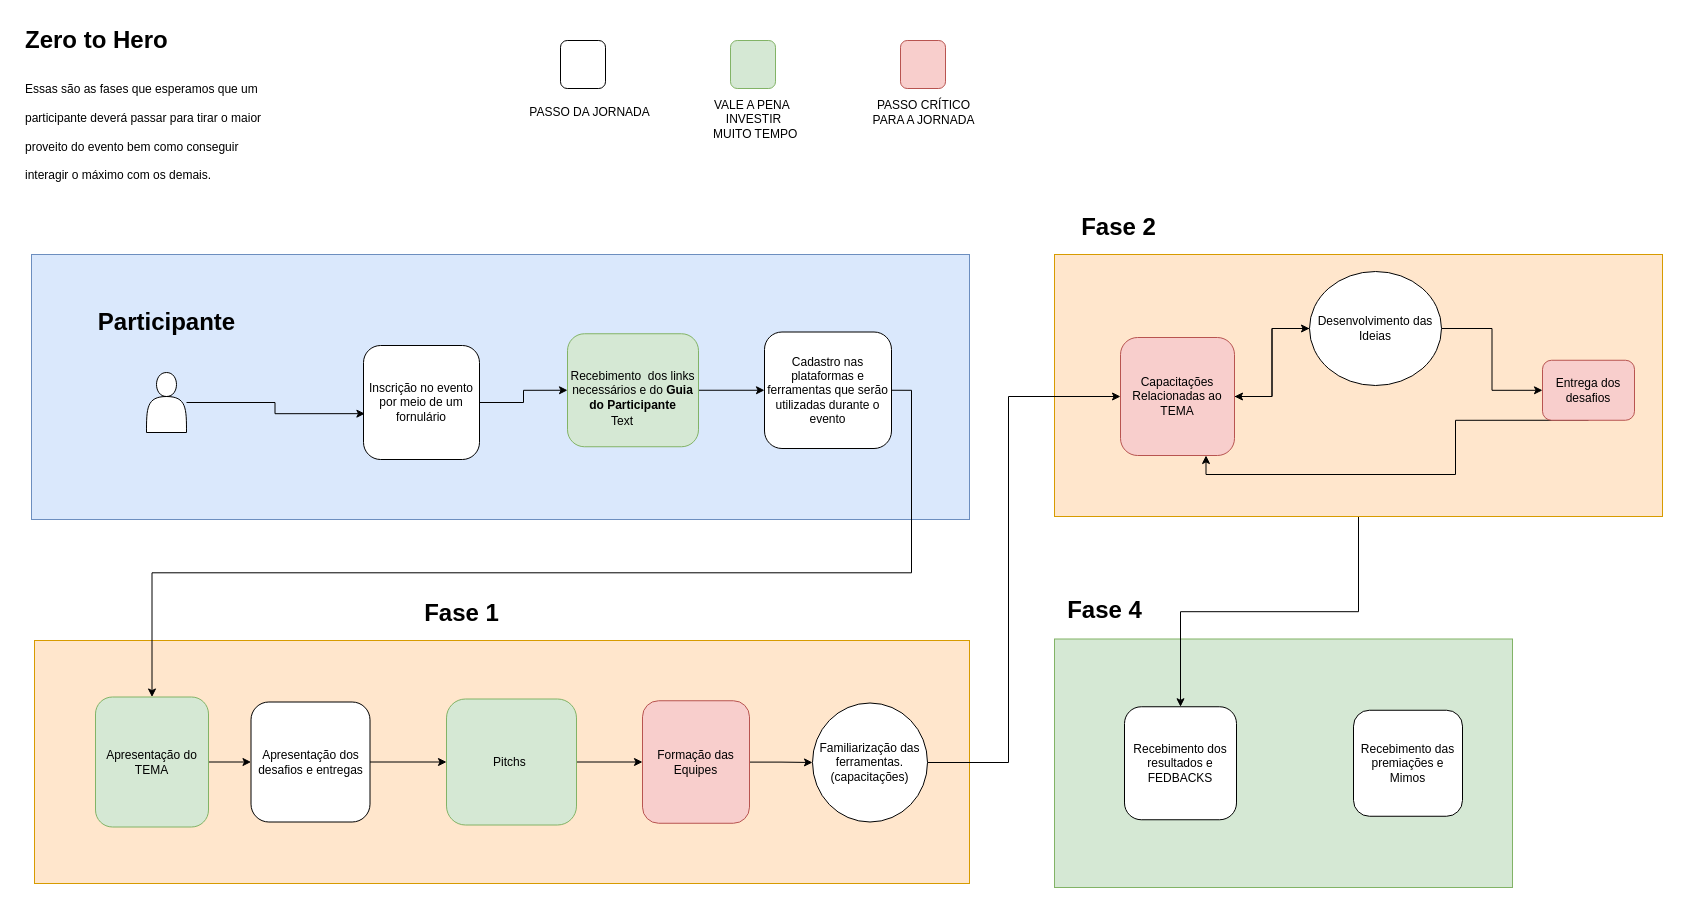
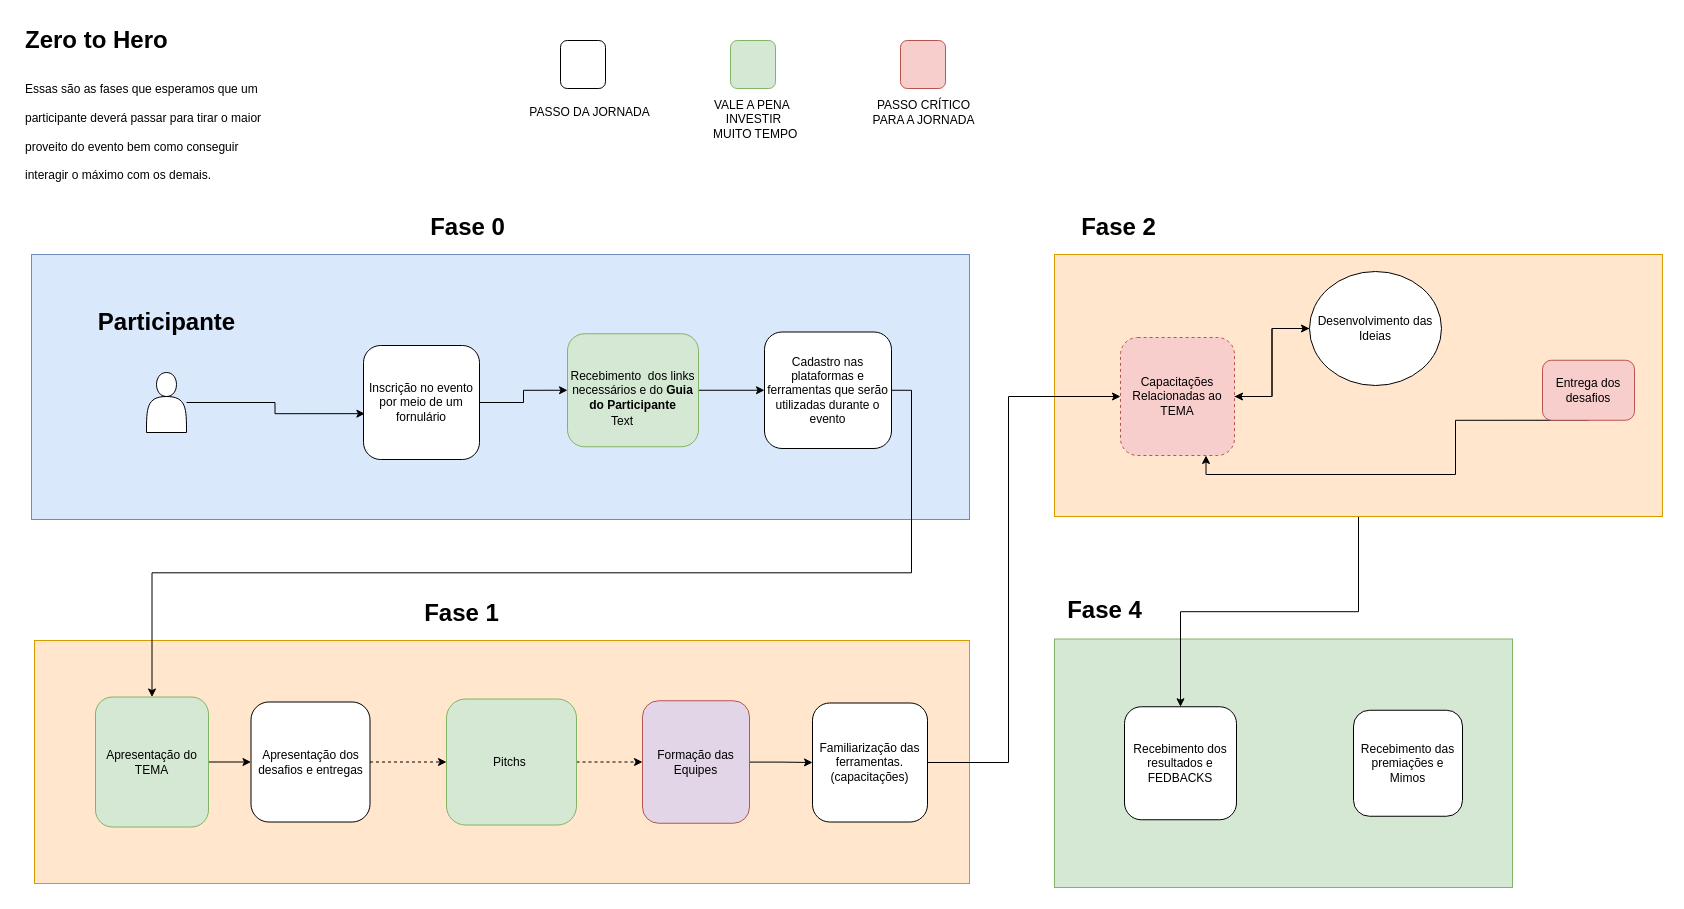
none -> (468, 228)
(1492, 356) -> none
(1178, 397) -> (1178, 397)
(404, 762) -> (404, 762)
(607, 762) -> (607, 762)
(696, 762) -> (696, 762)
(870, 763) -> (870, 763)
